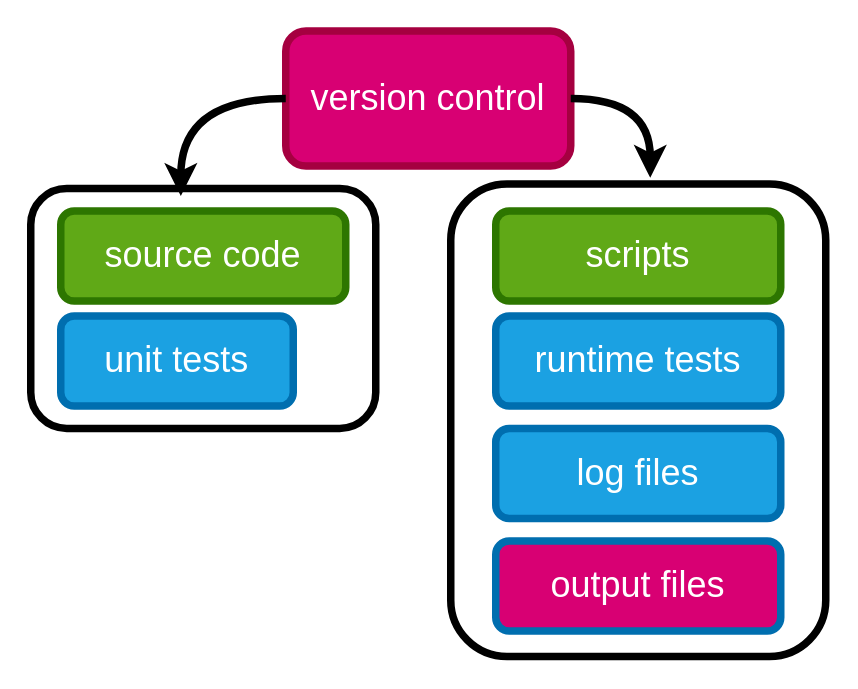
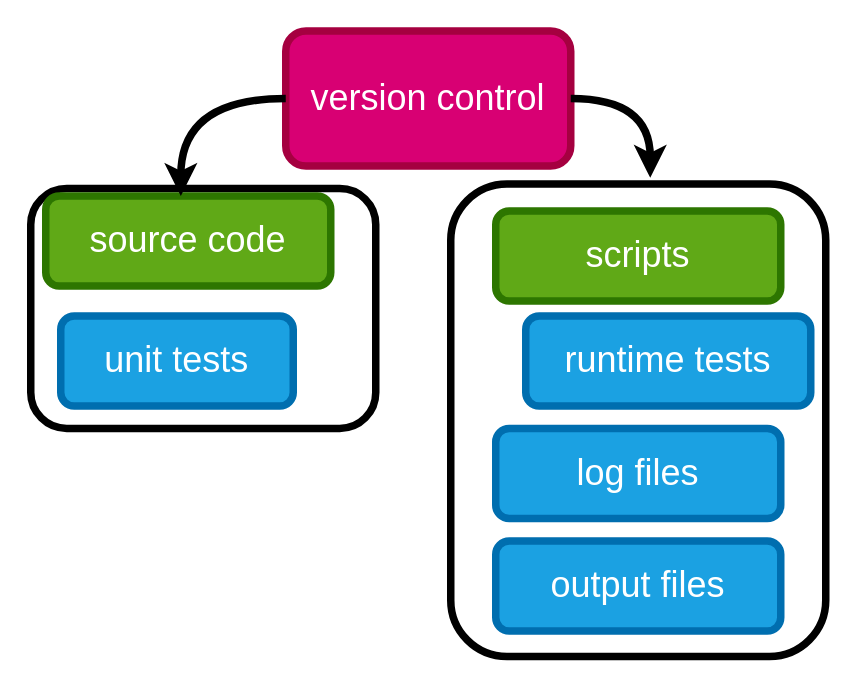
(203, 256) -> (188, 241)
(638, 361) -> (668, 361)
(638, 586) -> (638, 586)
